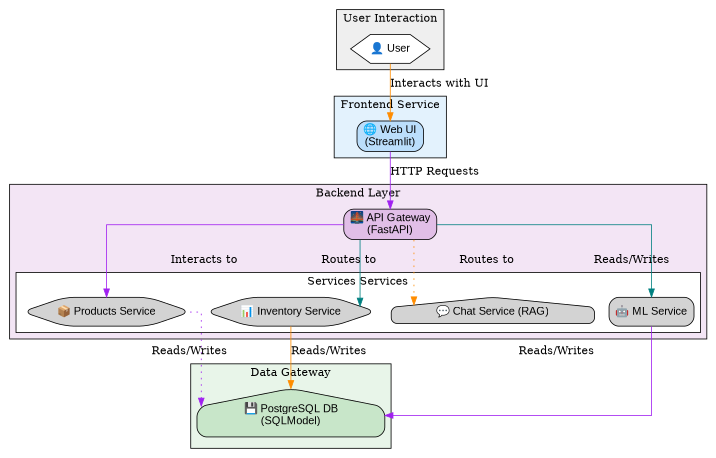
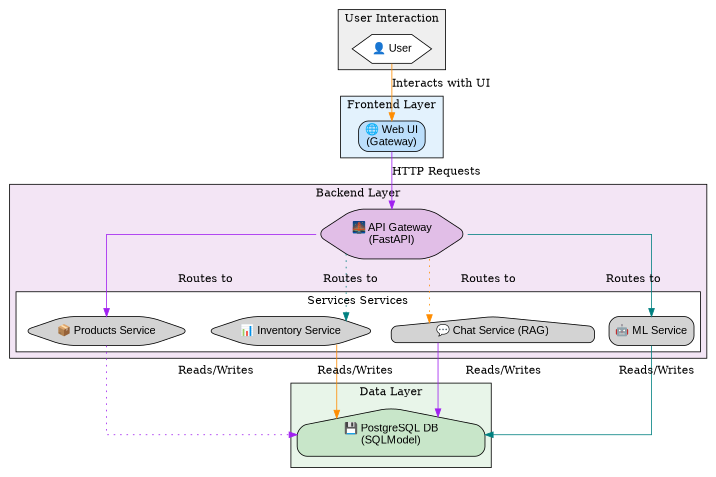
(390, 105) -> (392, 105)
(390, 136) -> (392, 136)
(390, 224) -> (392, 234)
(204, 260) -> (206, 279)
(632, 260) -> (633, 279)
(360, 268) -> (346, 283)
(291, 373) -> (391, 392)
none -> (438, 376)
(567, 415) -> (617, 435)
